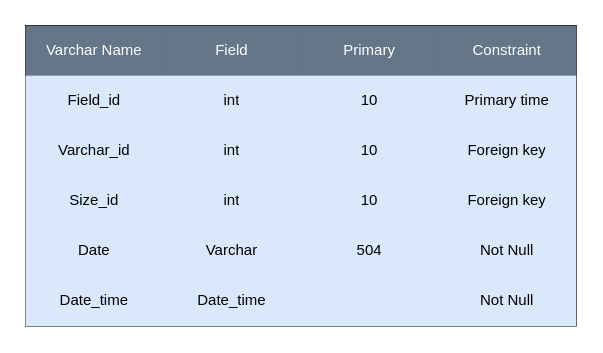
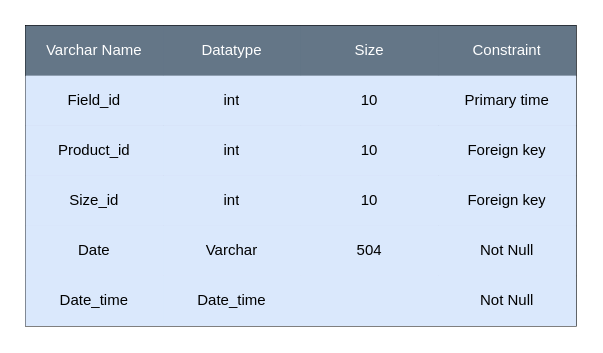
(232, 51) -> (232, 51)
(369, 51) -> (369, 51)
(94, 151) -> (94, 151)
